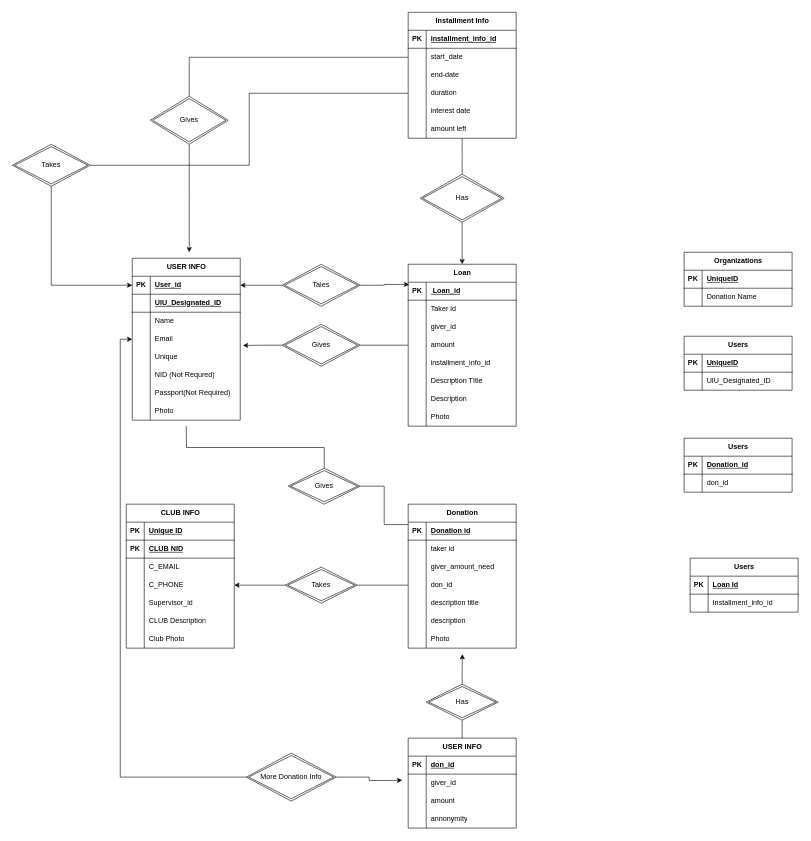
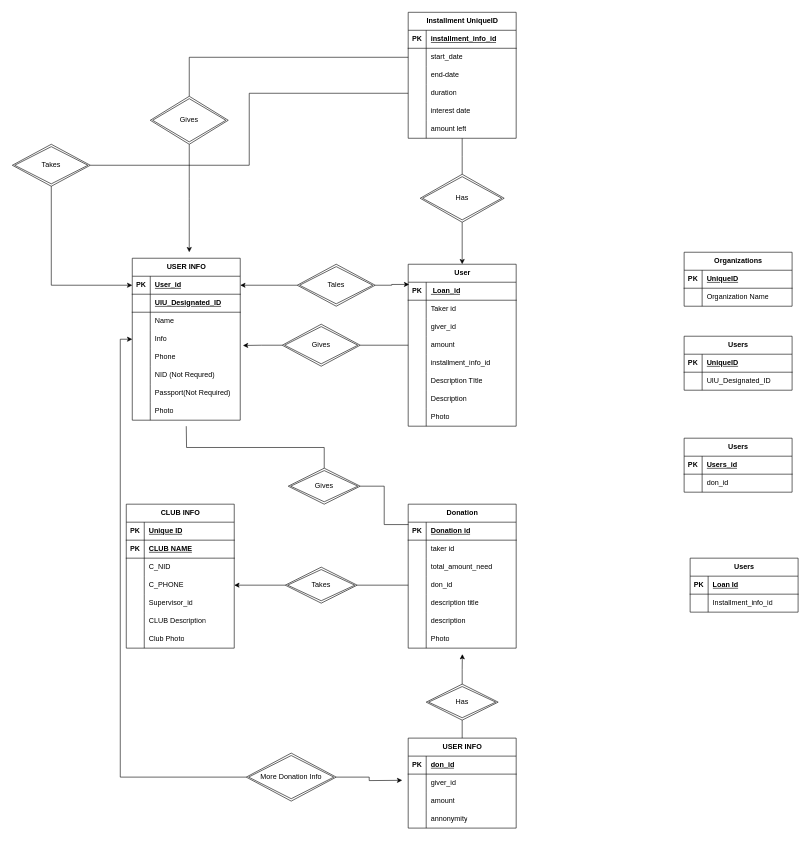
(463, 21) -> (463, 21)
(463, 273) -> (463, 273)
(321, 285) -> (336, 285)
(731, 297) -> (739, 297)
(163, 339) -> (163, 339)
(166, 357) -> (165, 357)
(727, 465) -> (722, 465)
(164, 549) -> (166, 549)
(163, 567) -> (159, 567)
(464, 567) -> (464, 567)
